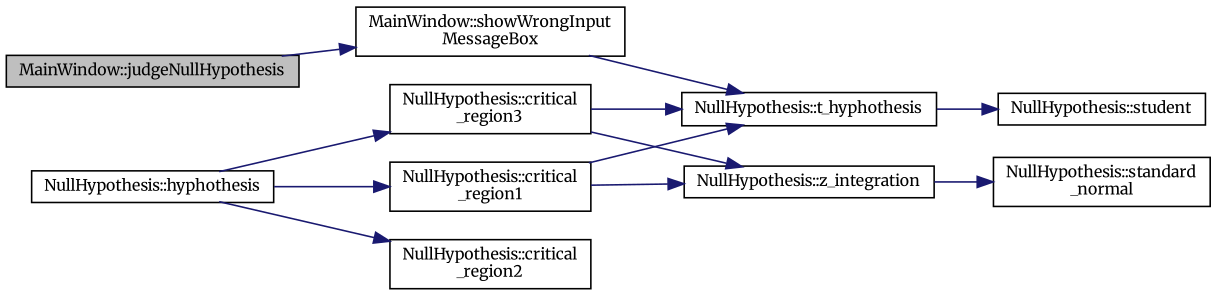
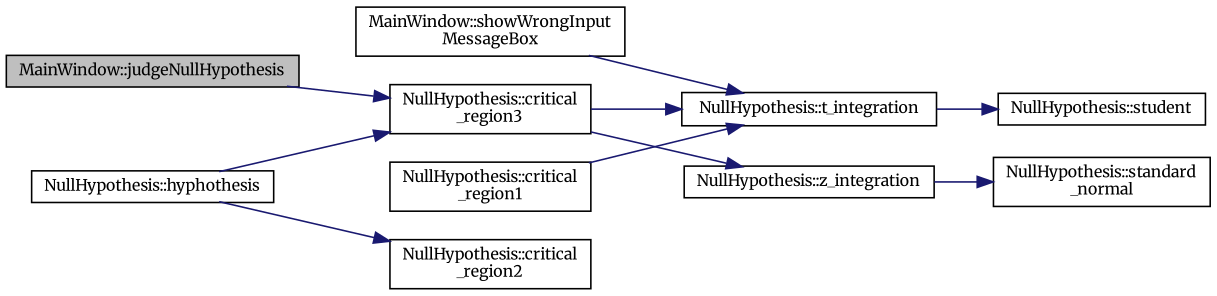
(311, 53) -> (330, 91)
(809, 109) -> (809, 109)
(629, 185) -> none
(324, 187) -> none
